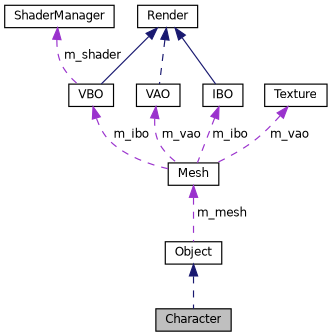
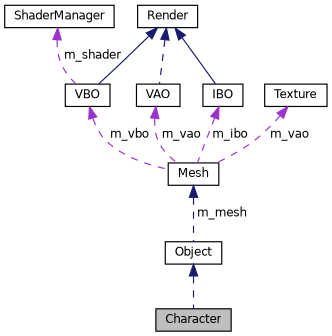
(130, 135) -> (128, 135)
(194, 220) -> (194, 220)
